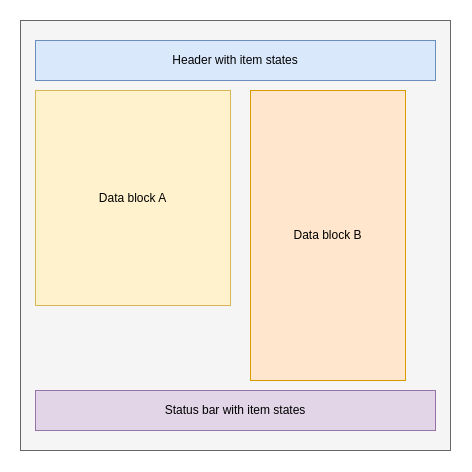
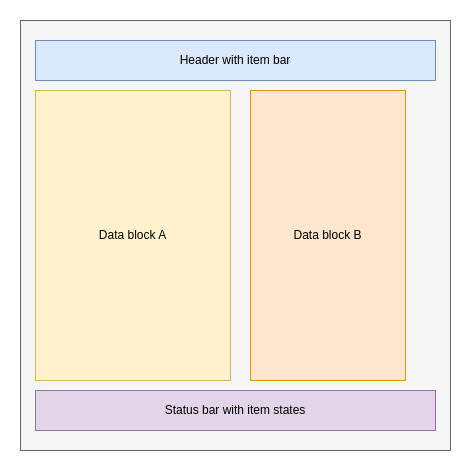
(236, 61) -> (236, 61)
(133, 198) -> (133, 236)
